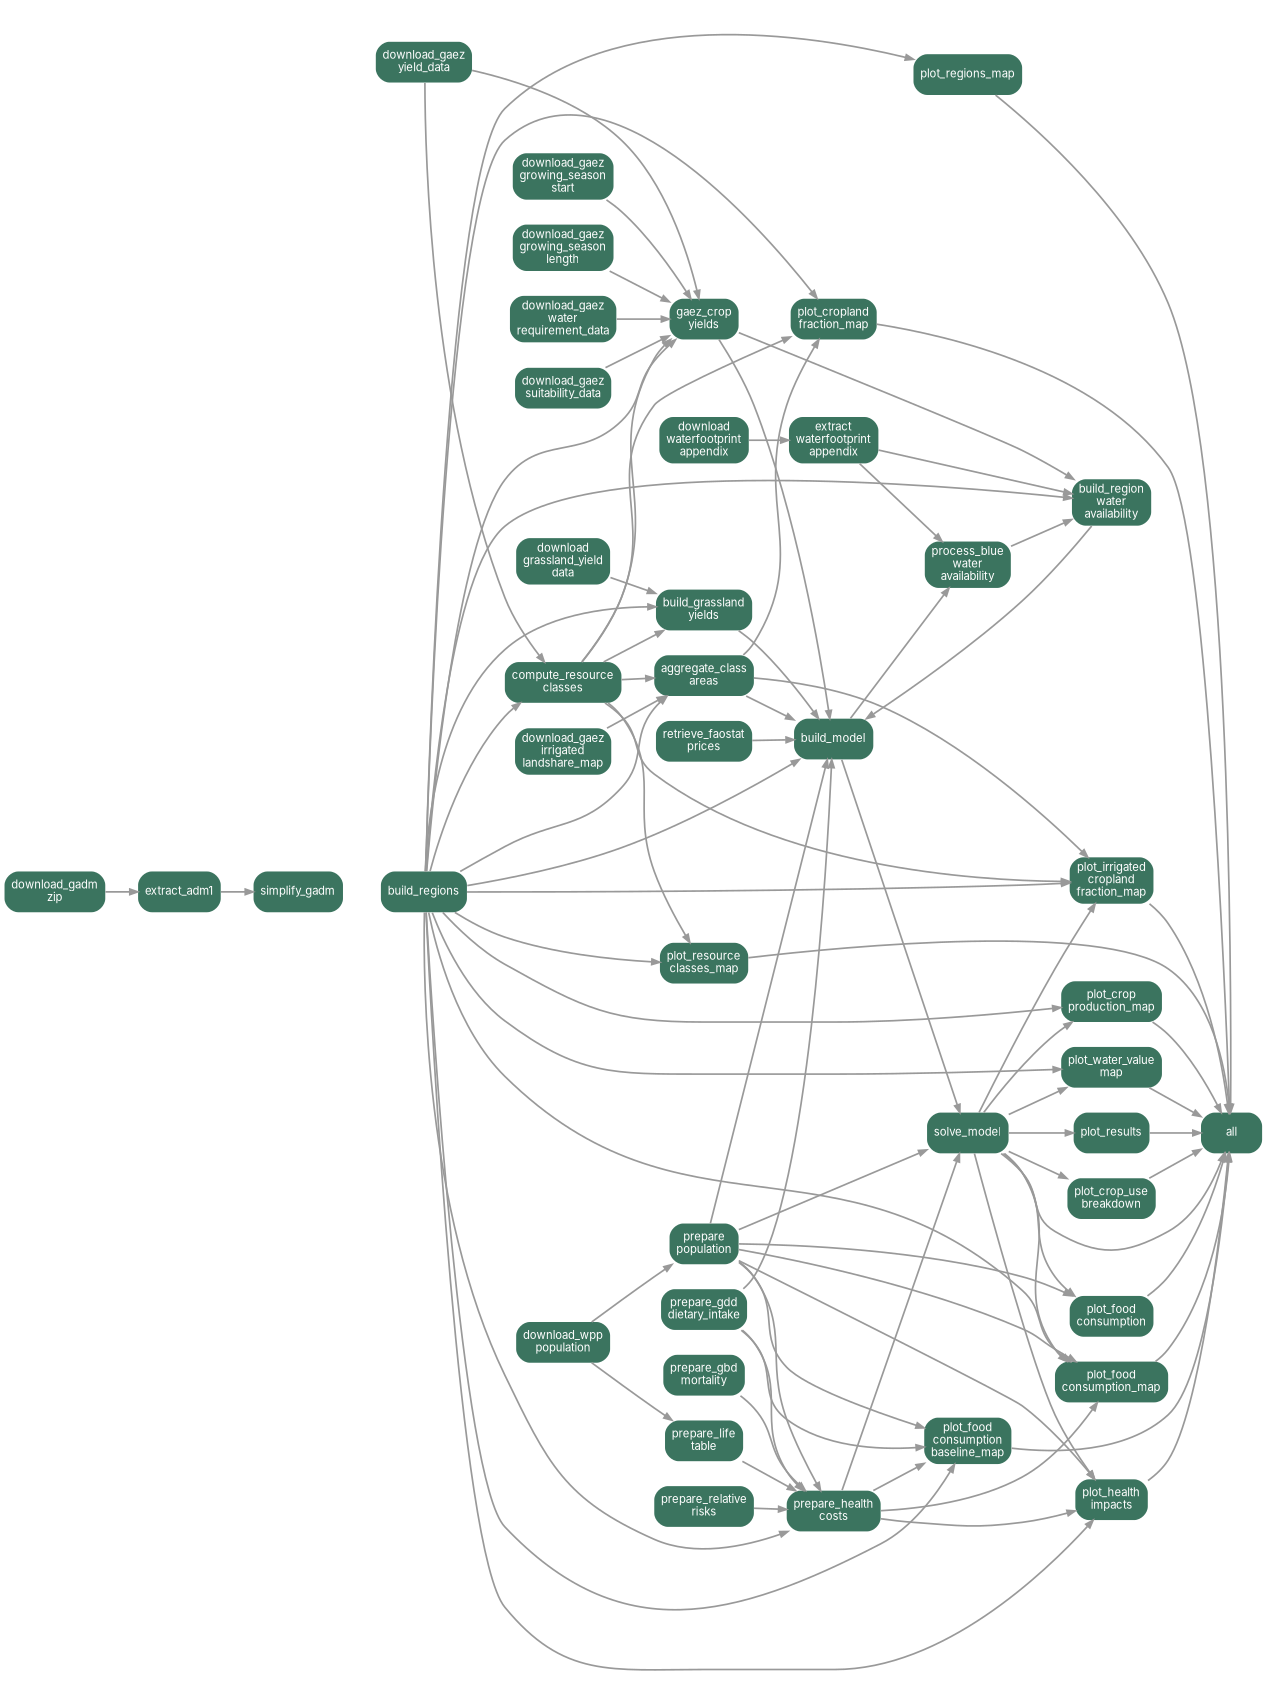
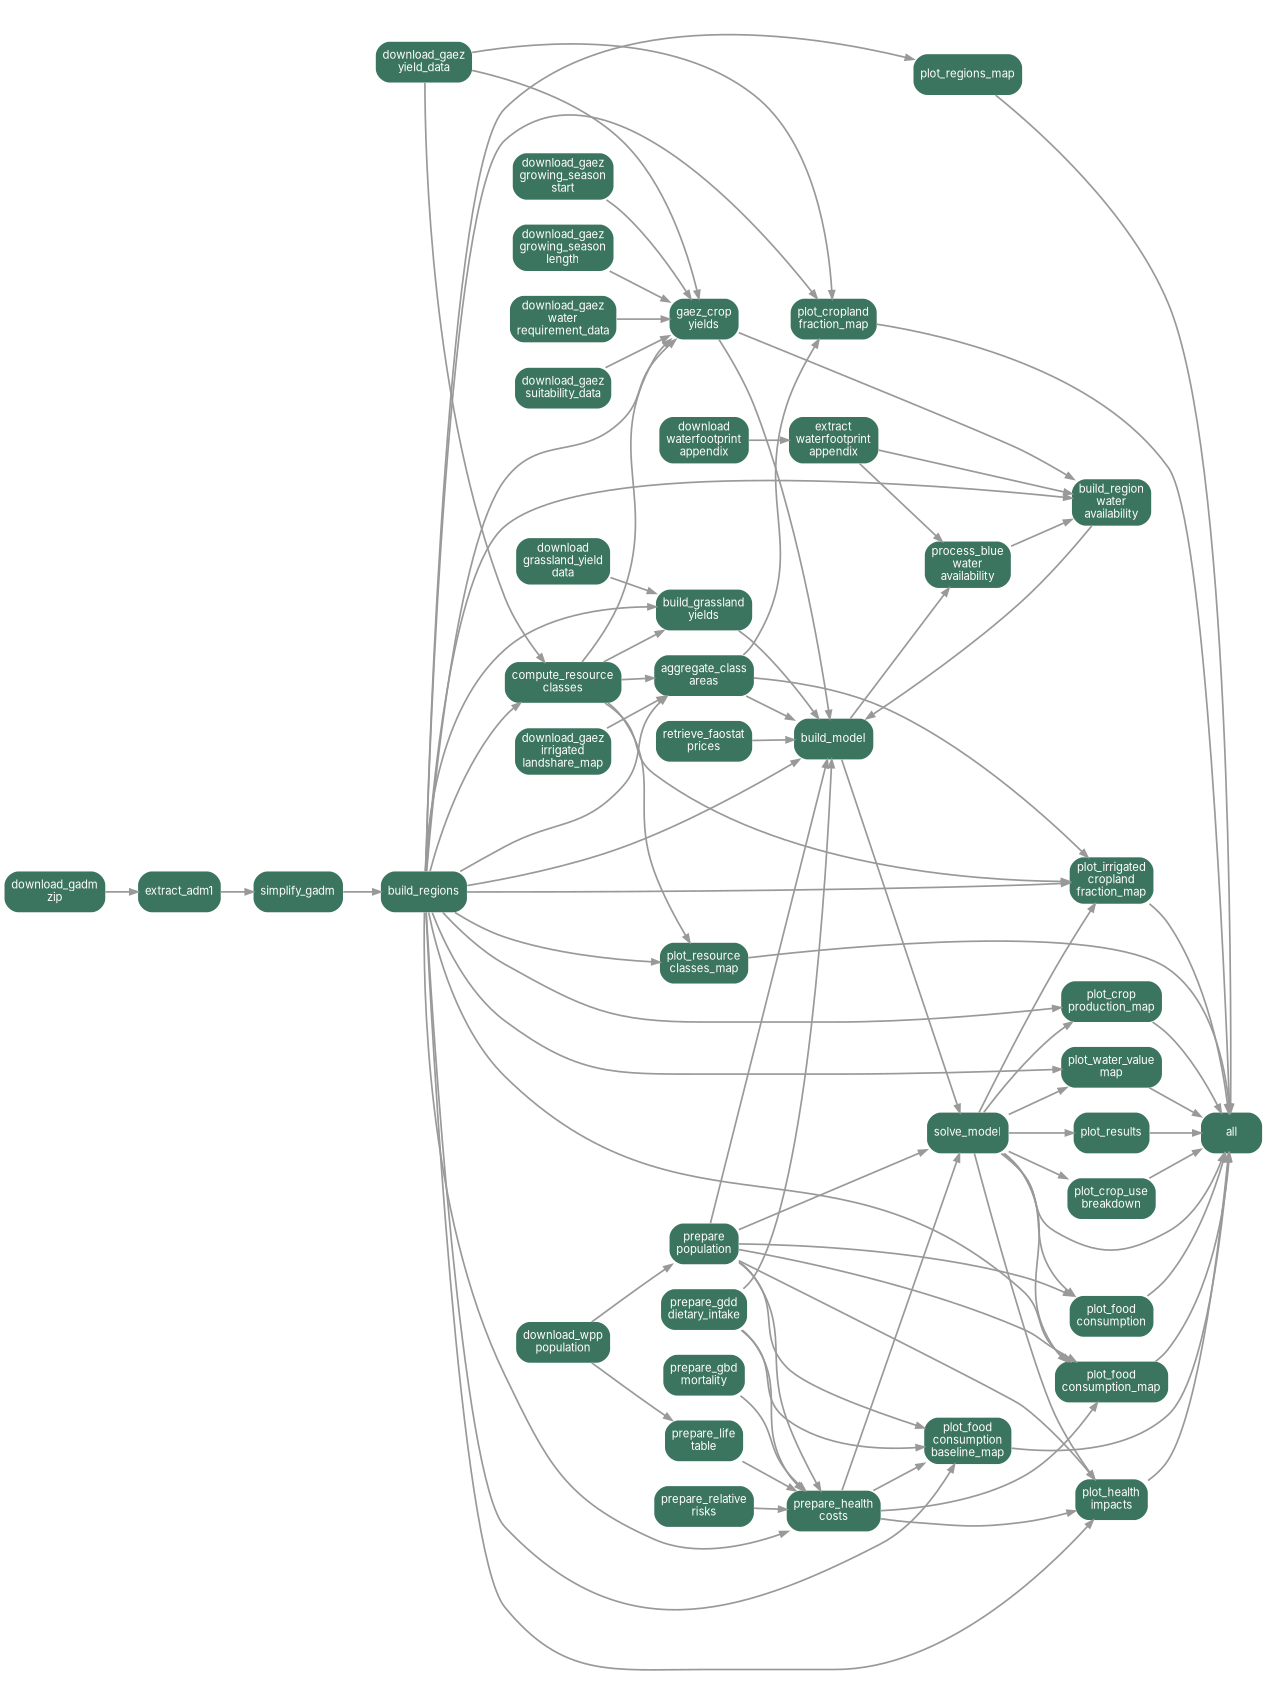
(642, 425) -> (722, 75)
none -> (358, 892)
